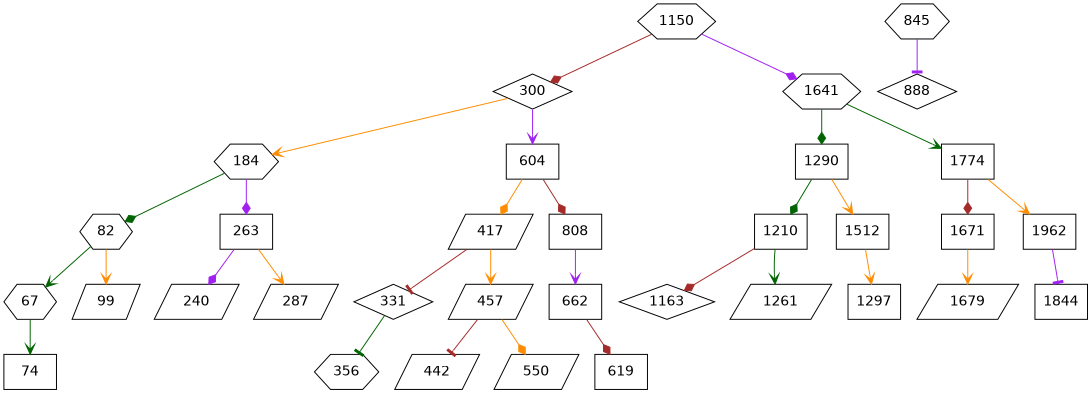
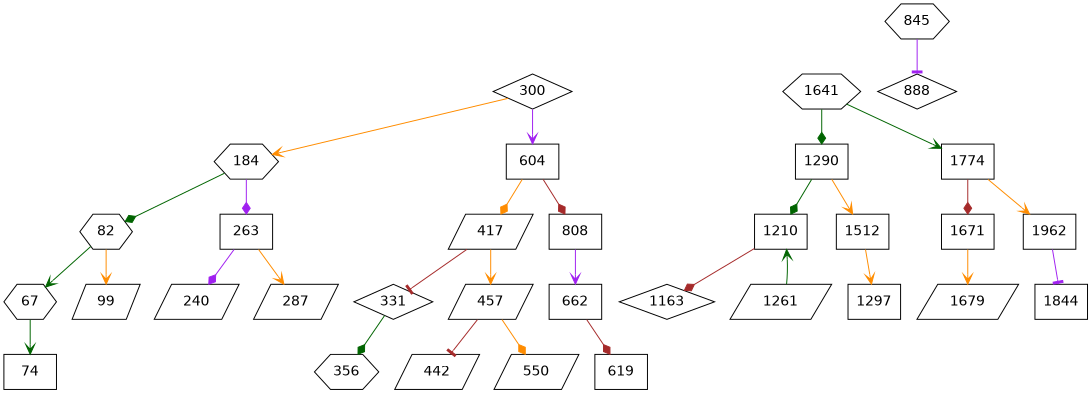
(677, 21) -> none
(774, 262) -> (787, 272)
(373, 333) -> (373, 333)
